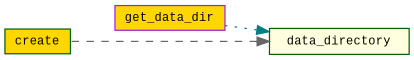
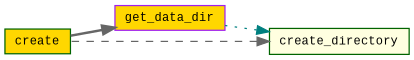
none -> (86, 33)
(339, 41) -> (339, 41)
